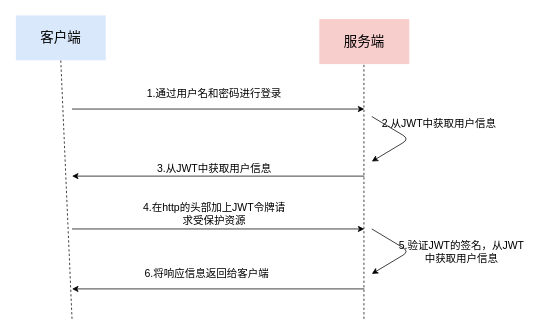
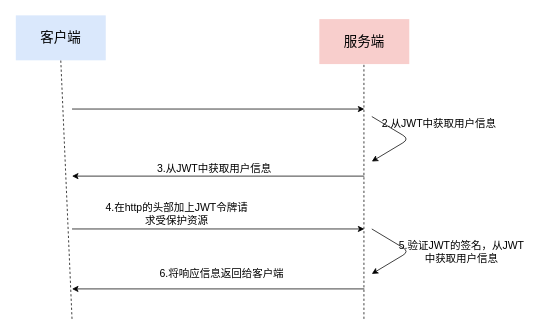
(214, 94) -> none
(214, 214) -> (177, 214)
(207, 274) -> (222, 274)
